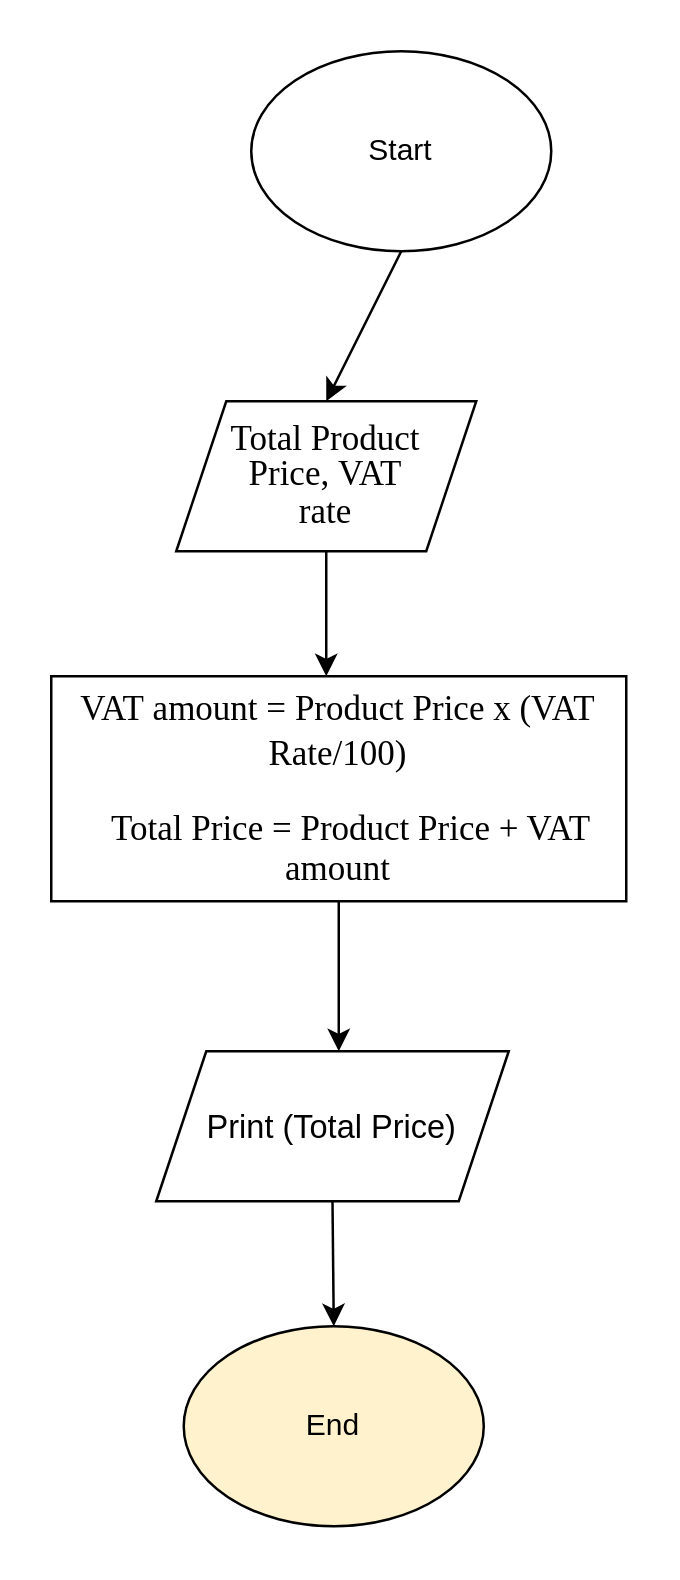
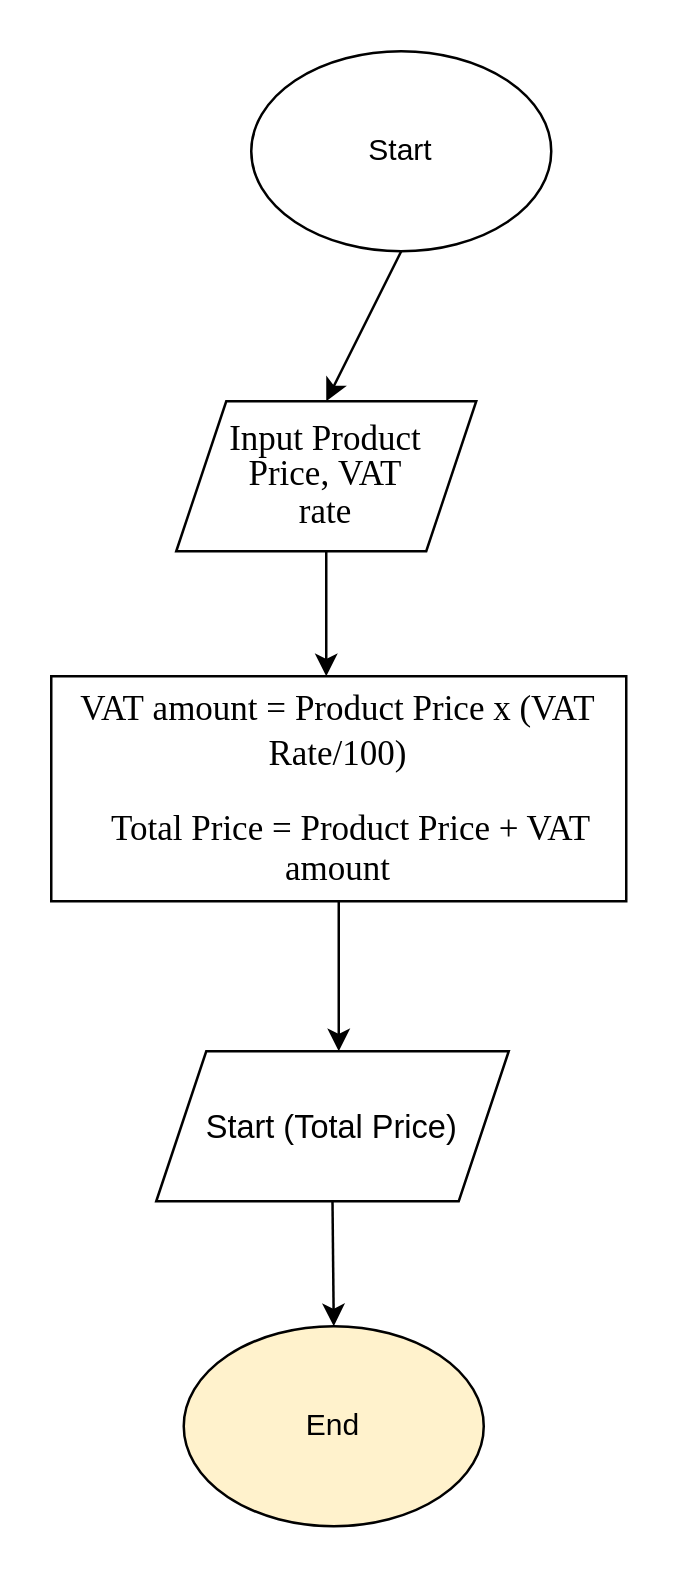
(326, 476) -> (326, 476)
(333, 1126) -> (333, 1126)
